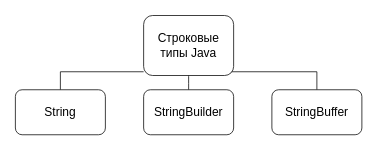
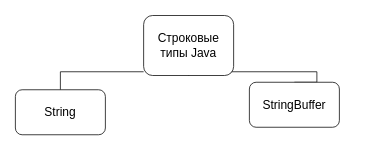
(189, 82) -> none
(189, 112) -> none
(317, 112) -> (294, 105)
